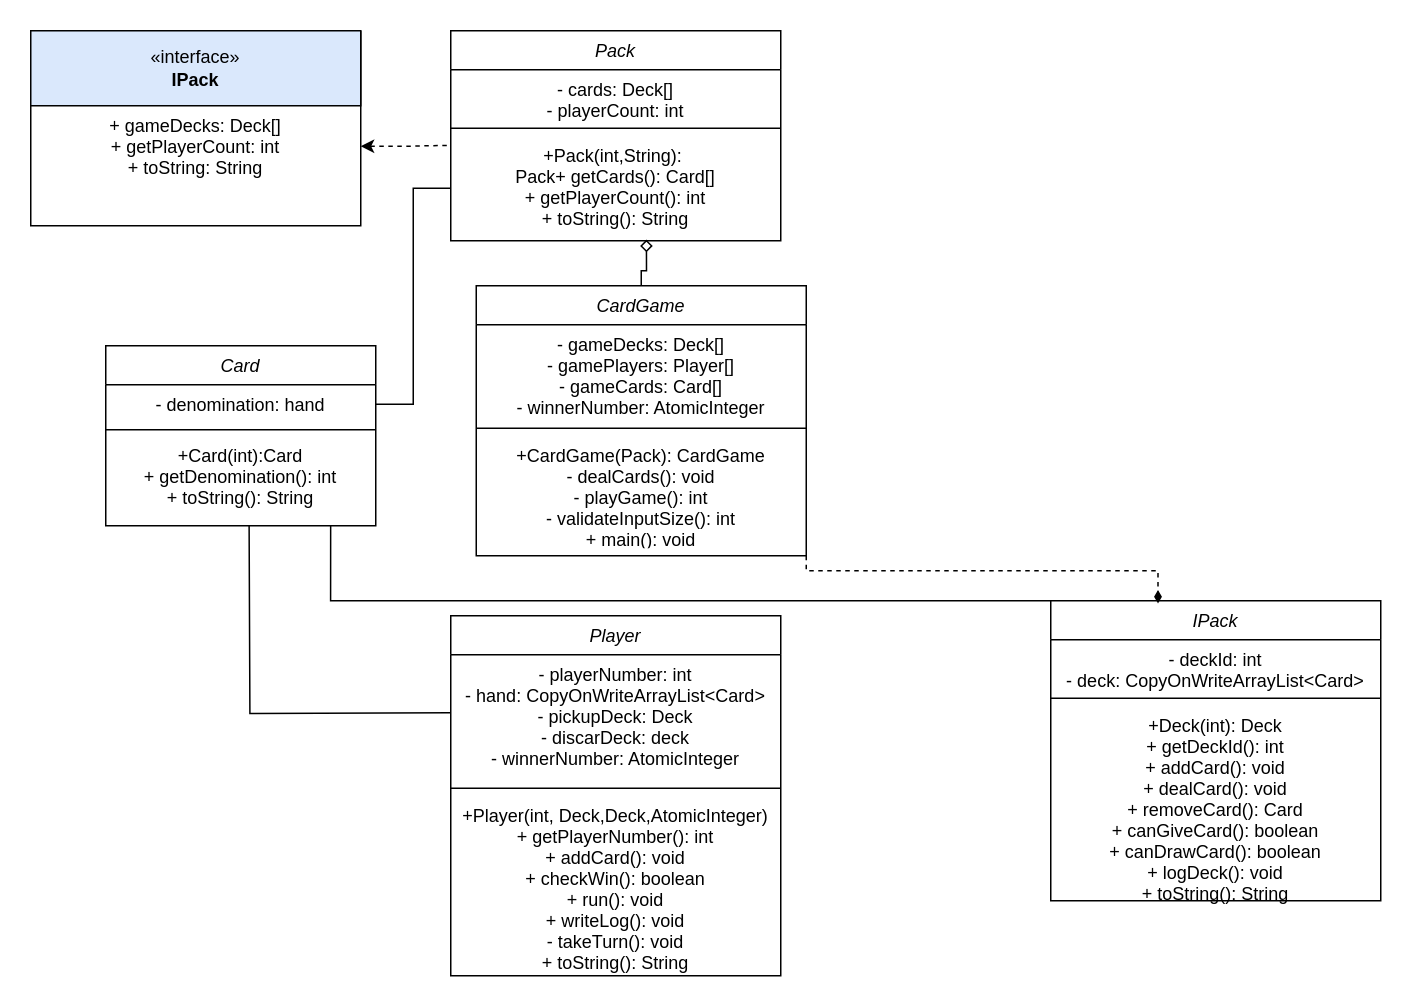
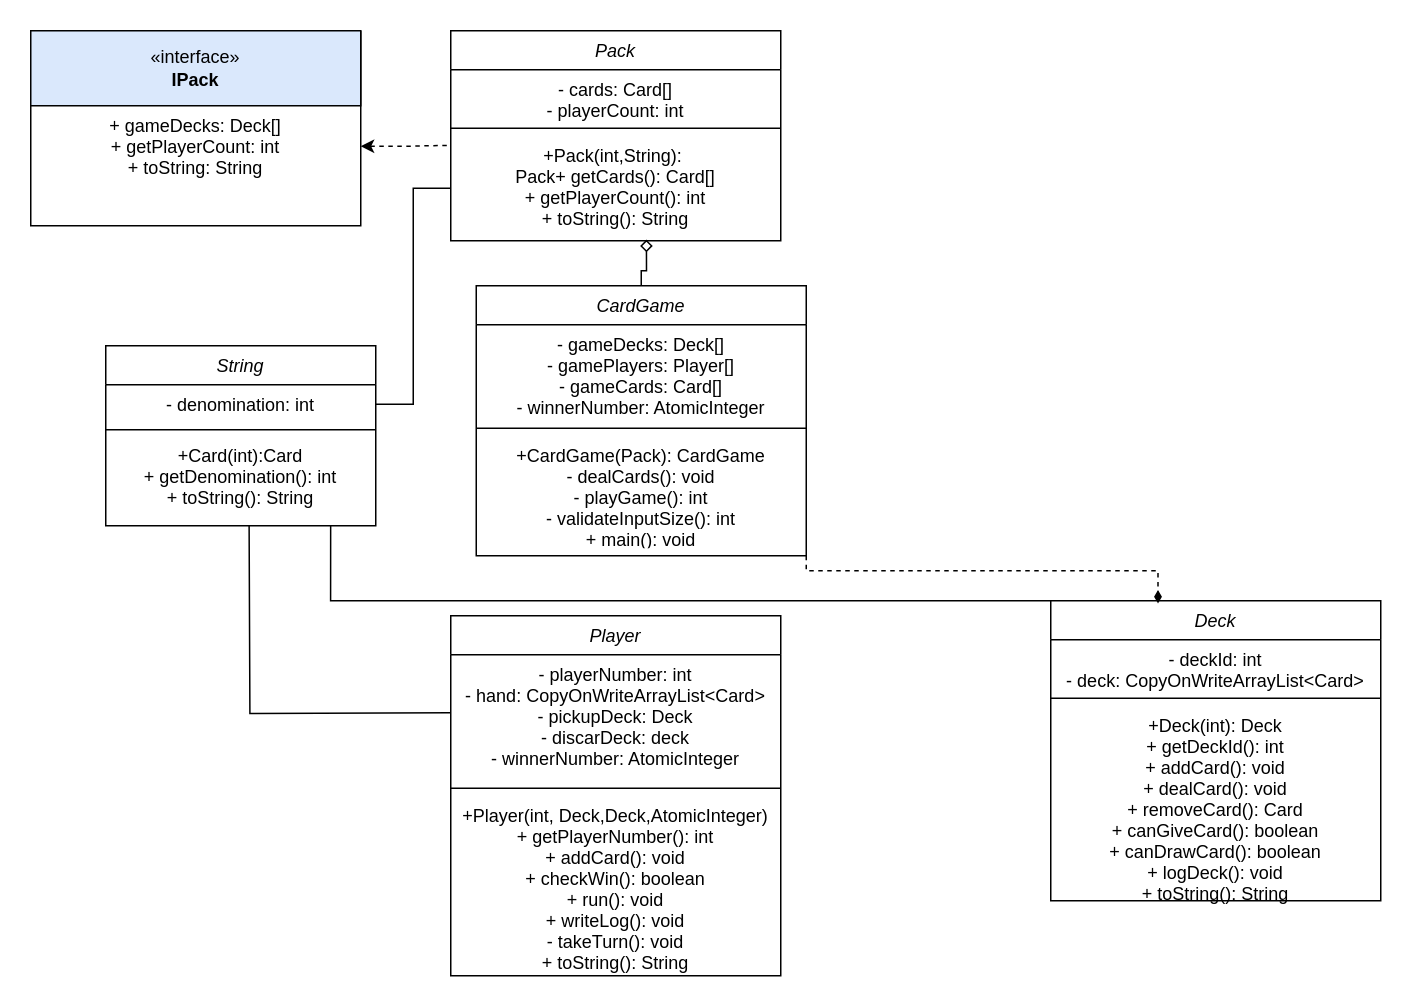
(615, 90) -> (615, 90)
(240, 366) -> (240, 366)
(240, 405) -> (240, 405)
(1215, 621) -> (1215, 621)
